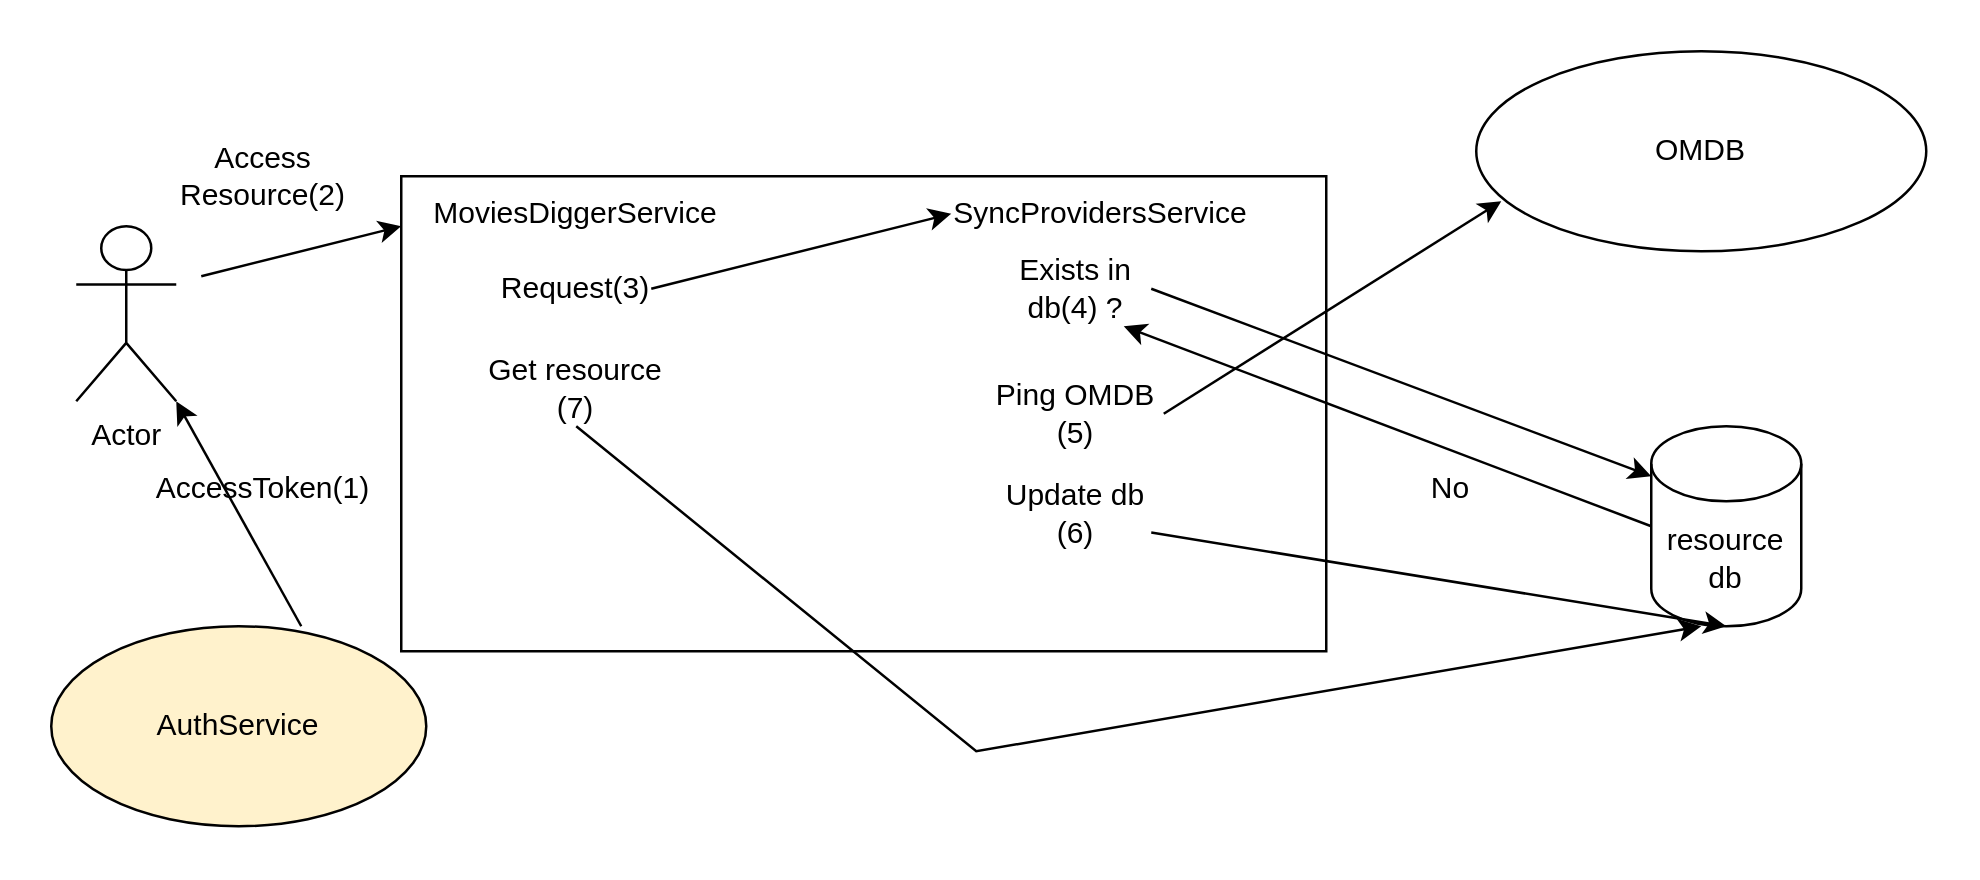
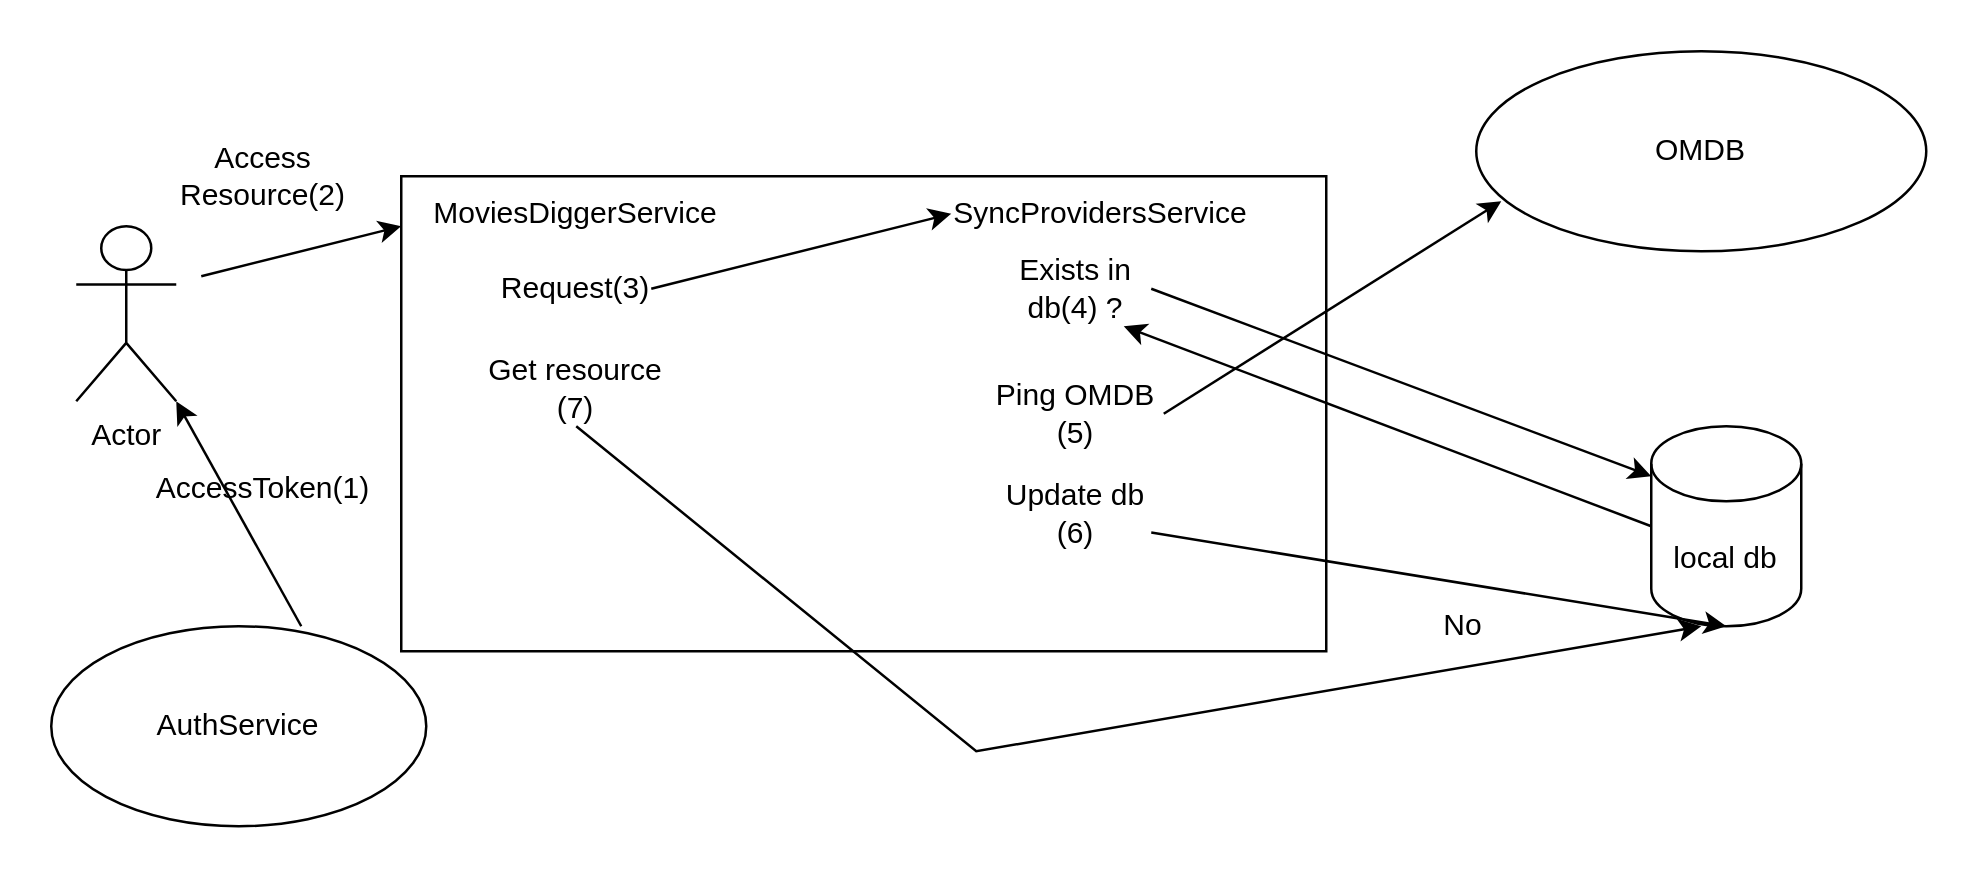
(1451, 489) -> (1464, 626)
(1726, 559) -> (1726, 559)
(239, 726) -> (239, 726)
